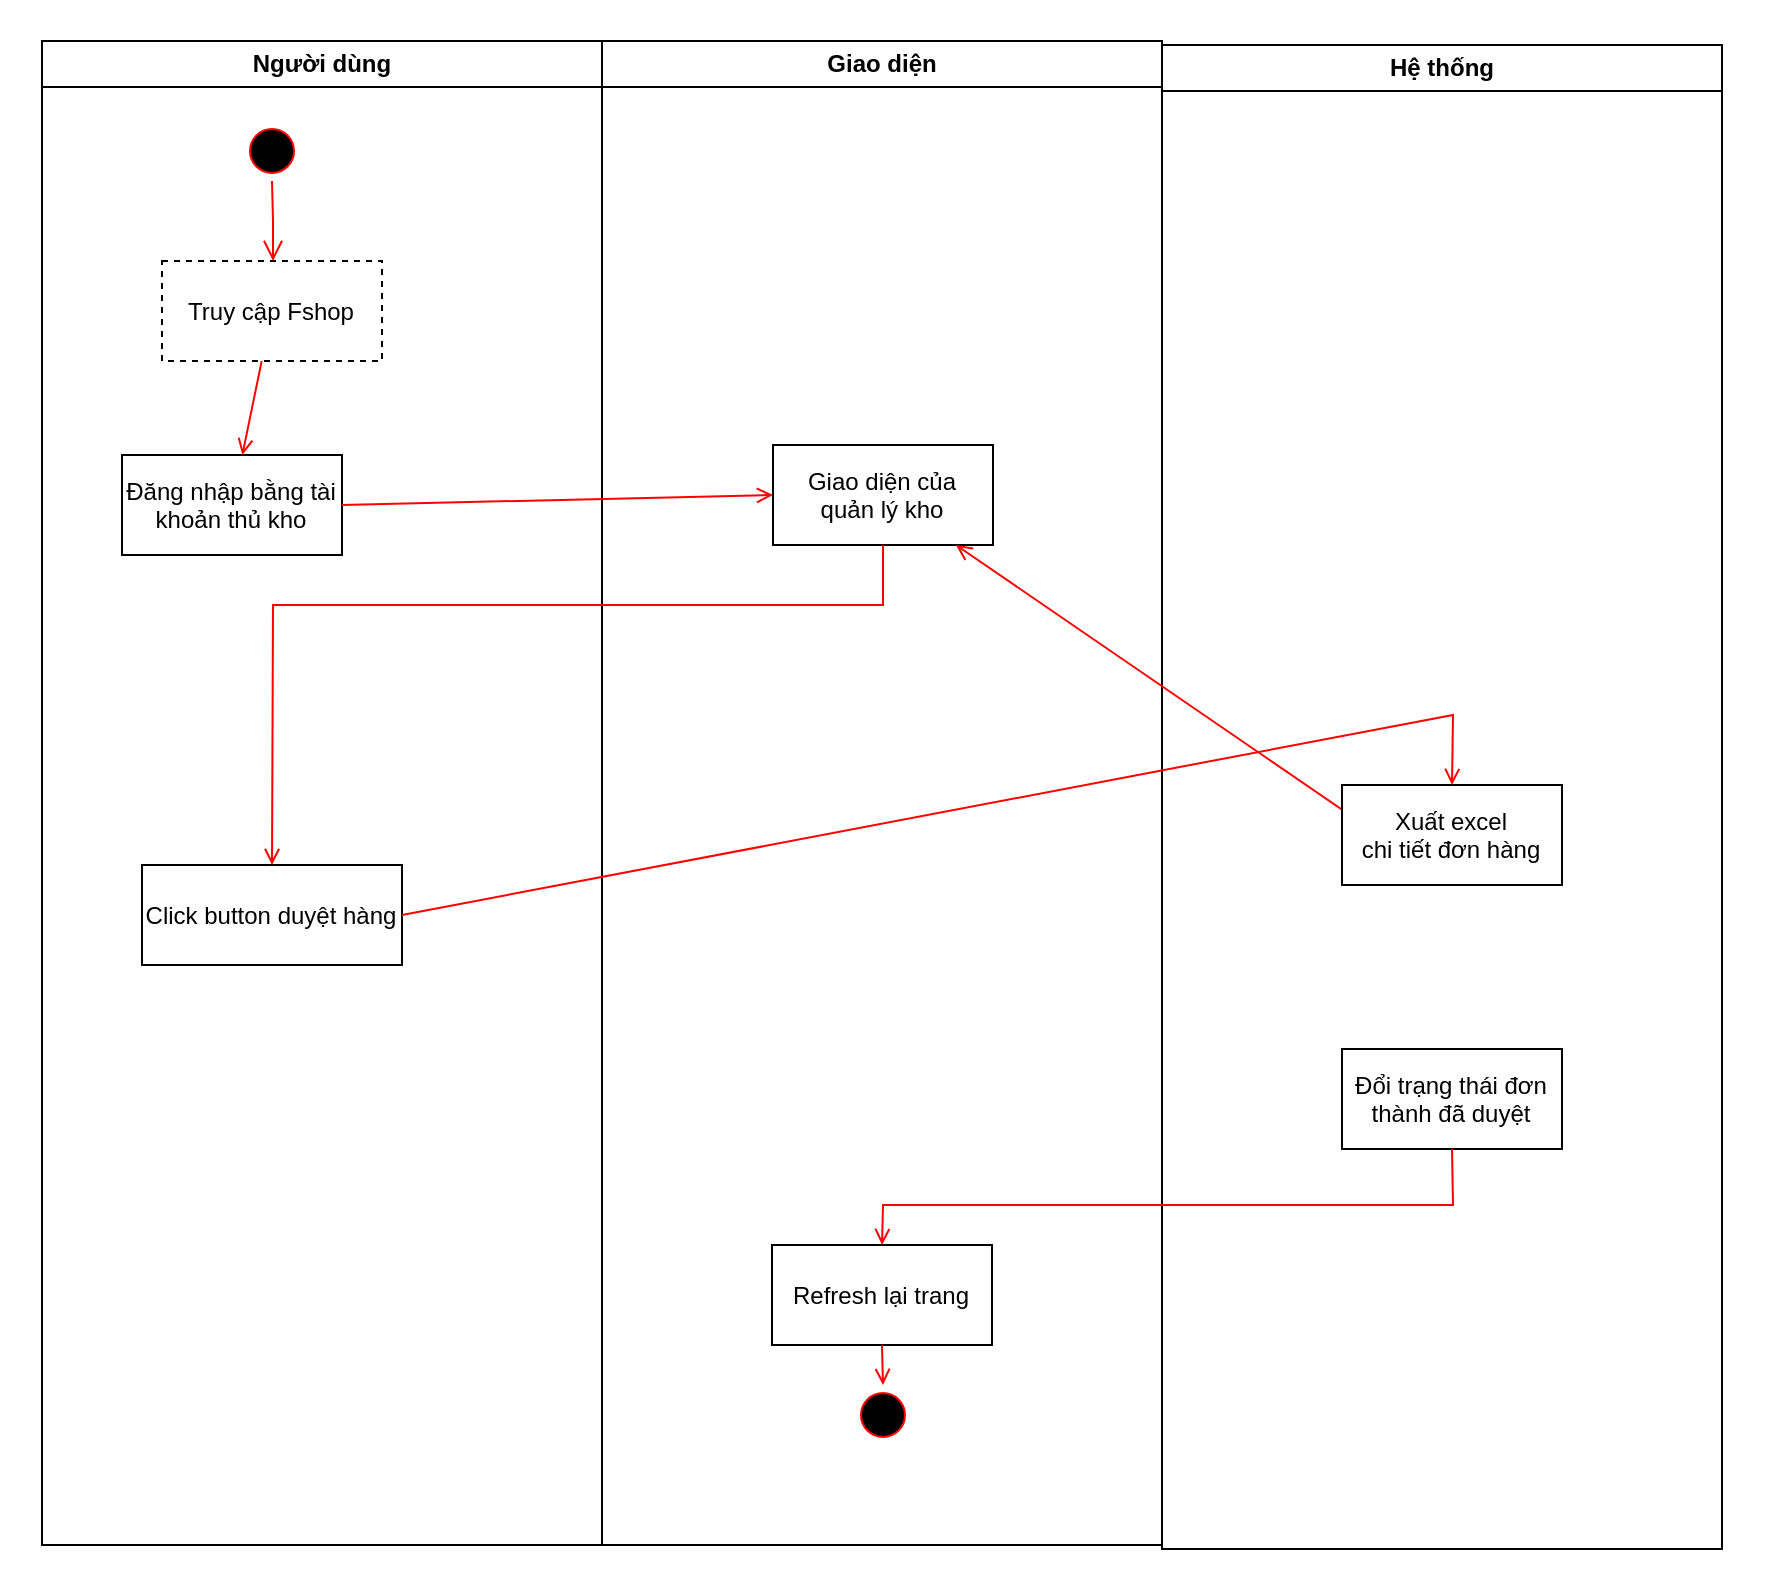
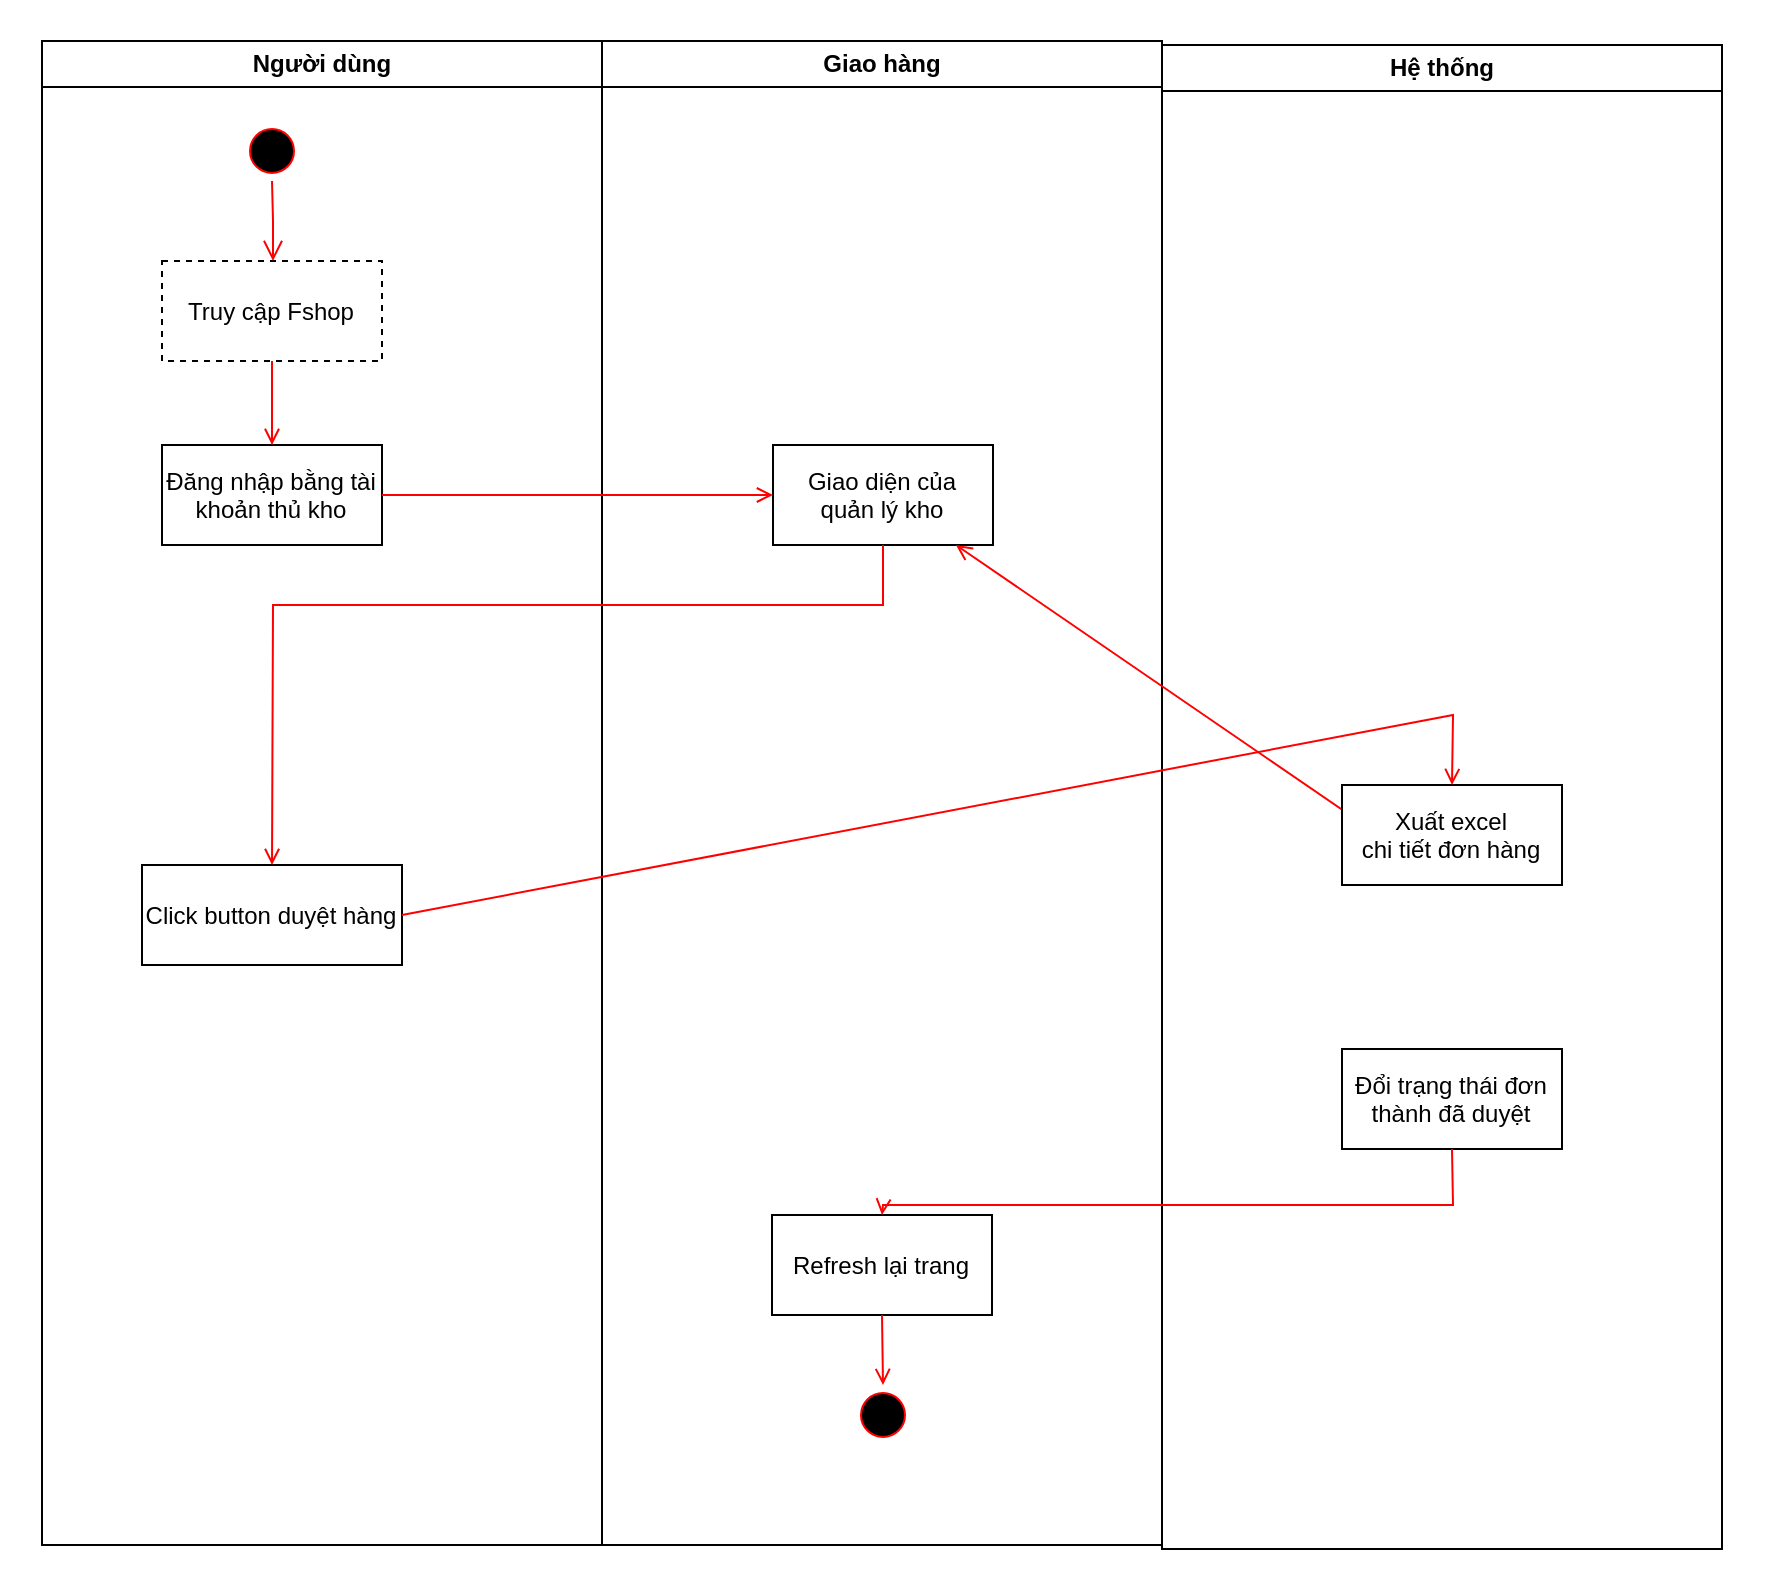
(883, 65) -> (883, 65)
(232, 505) -> (272, 495)
(882, 1295) -> (882, 1265)
